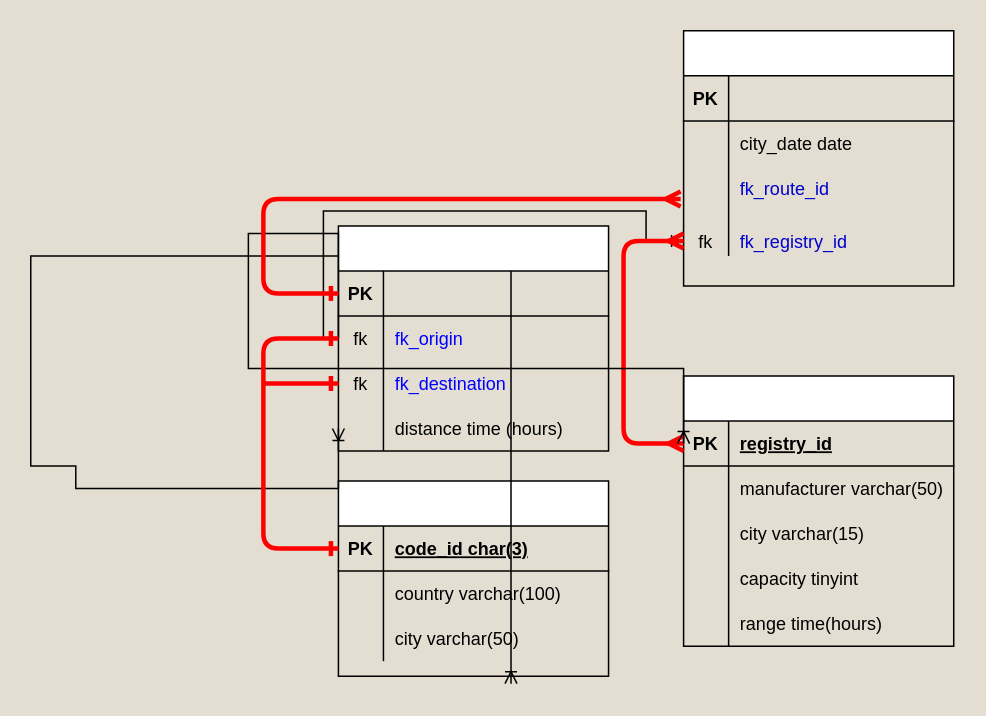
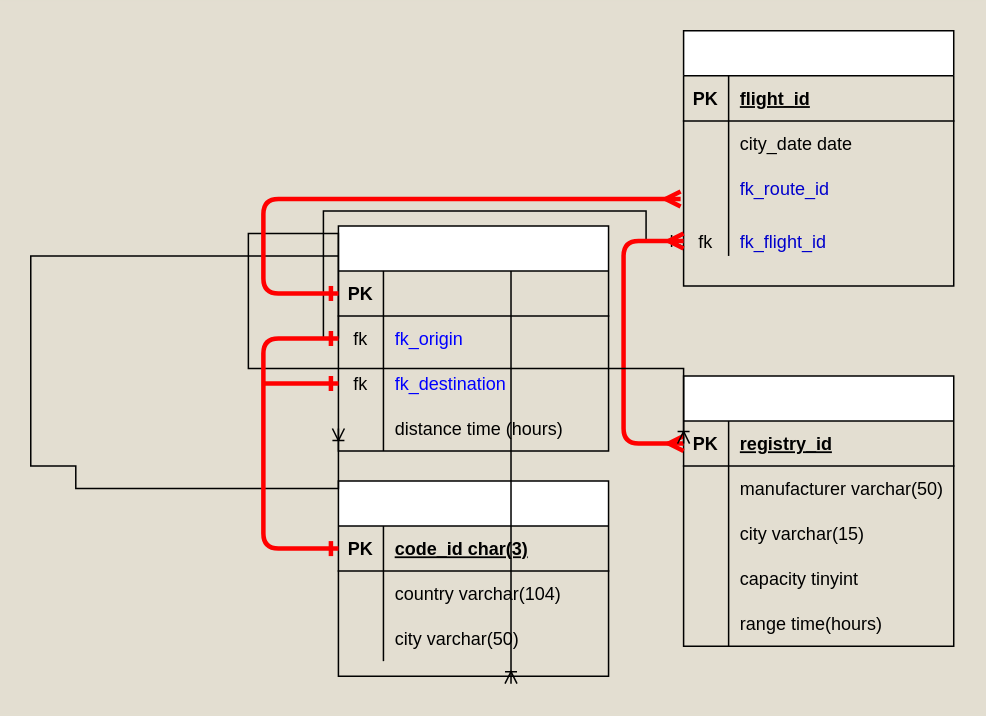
none -> (841, 98)
(805, 242) -> (793, 242)
(493, 594) -> (493, 594)
